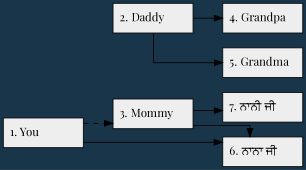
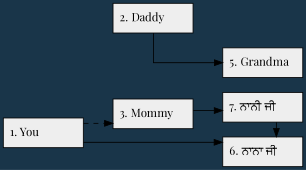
(263, 18) -> none
(223, 125) -> (276, 125)
